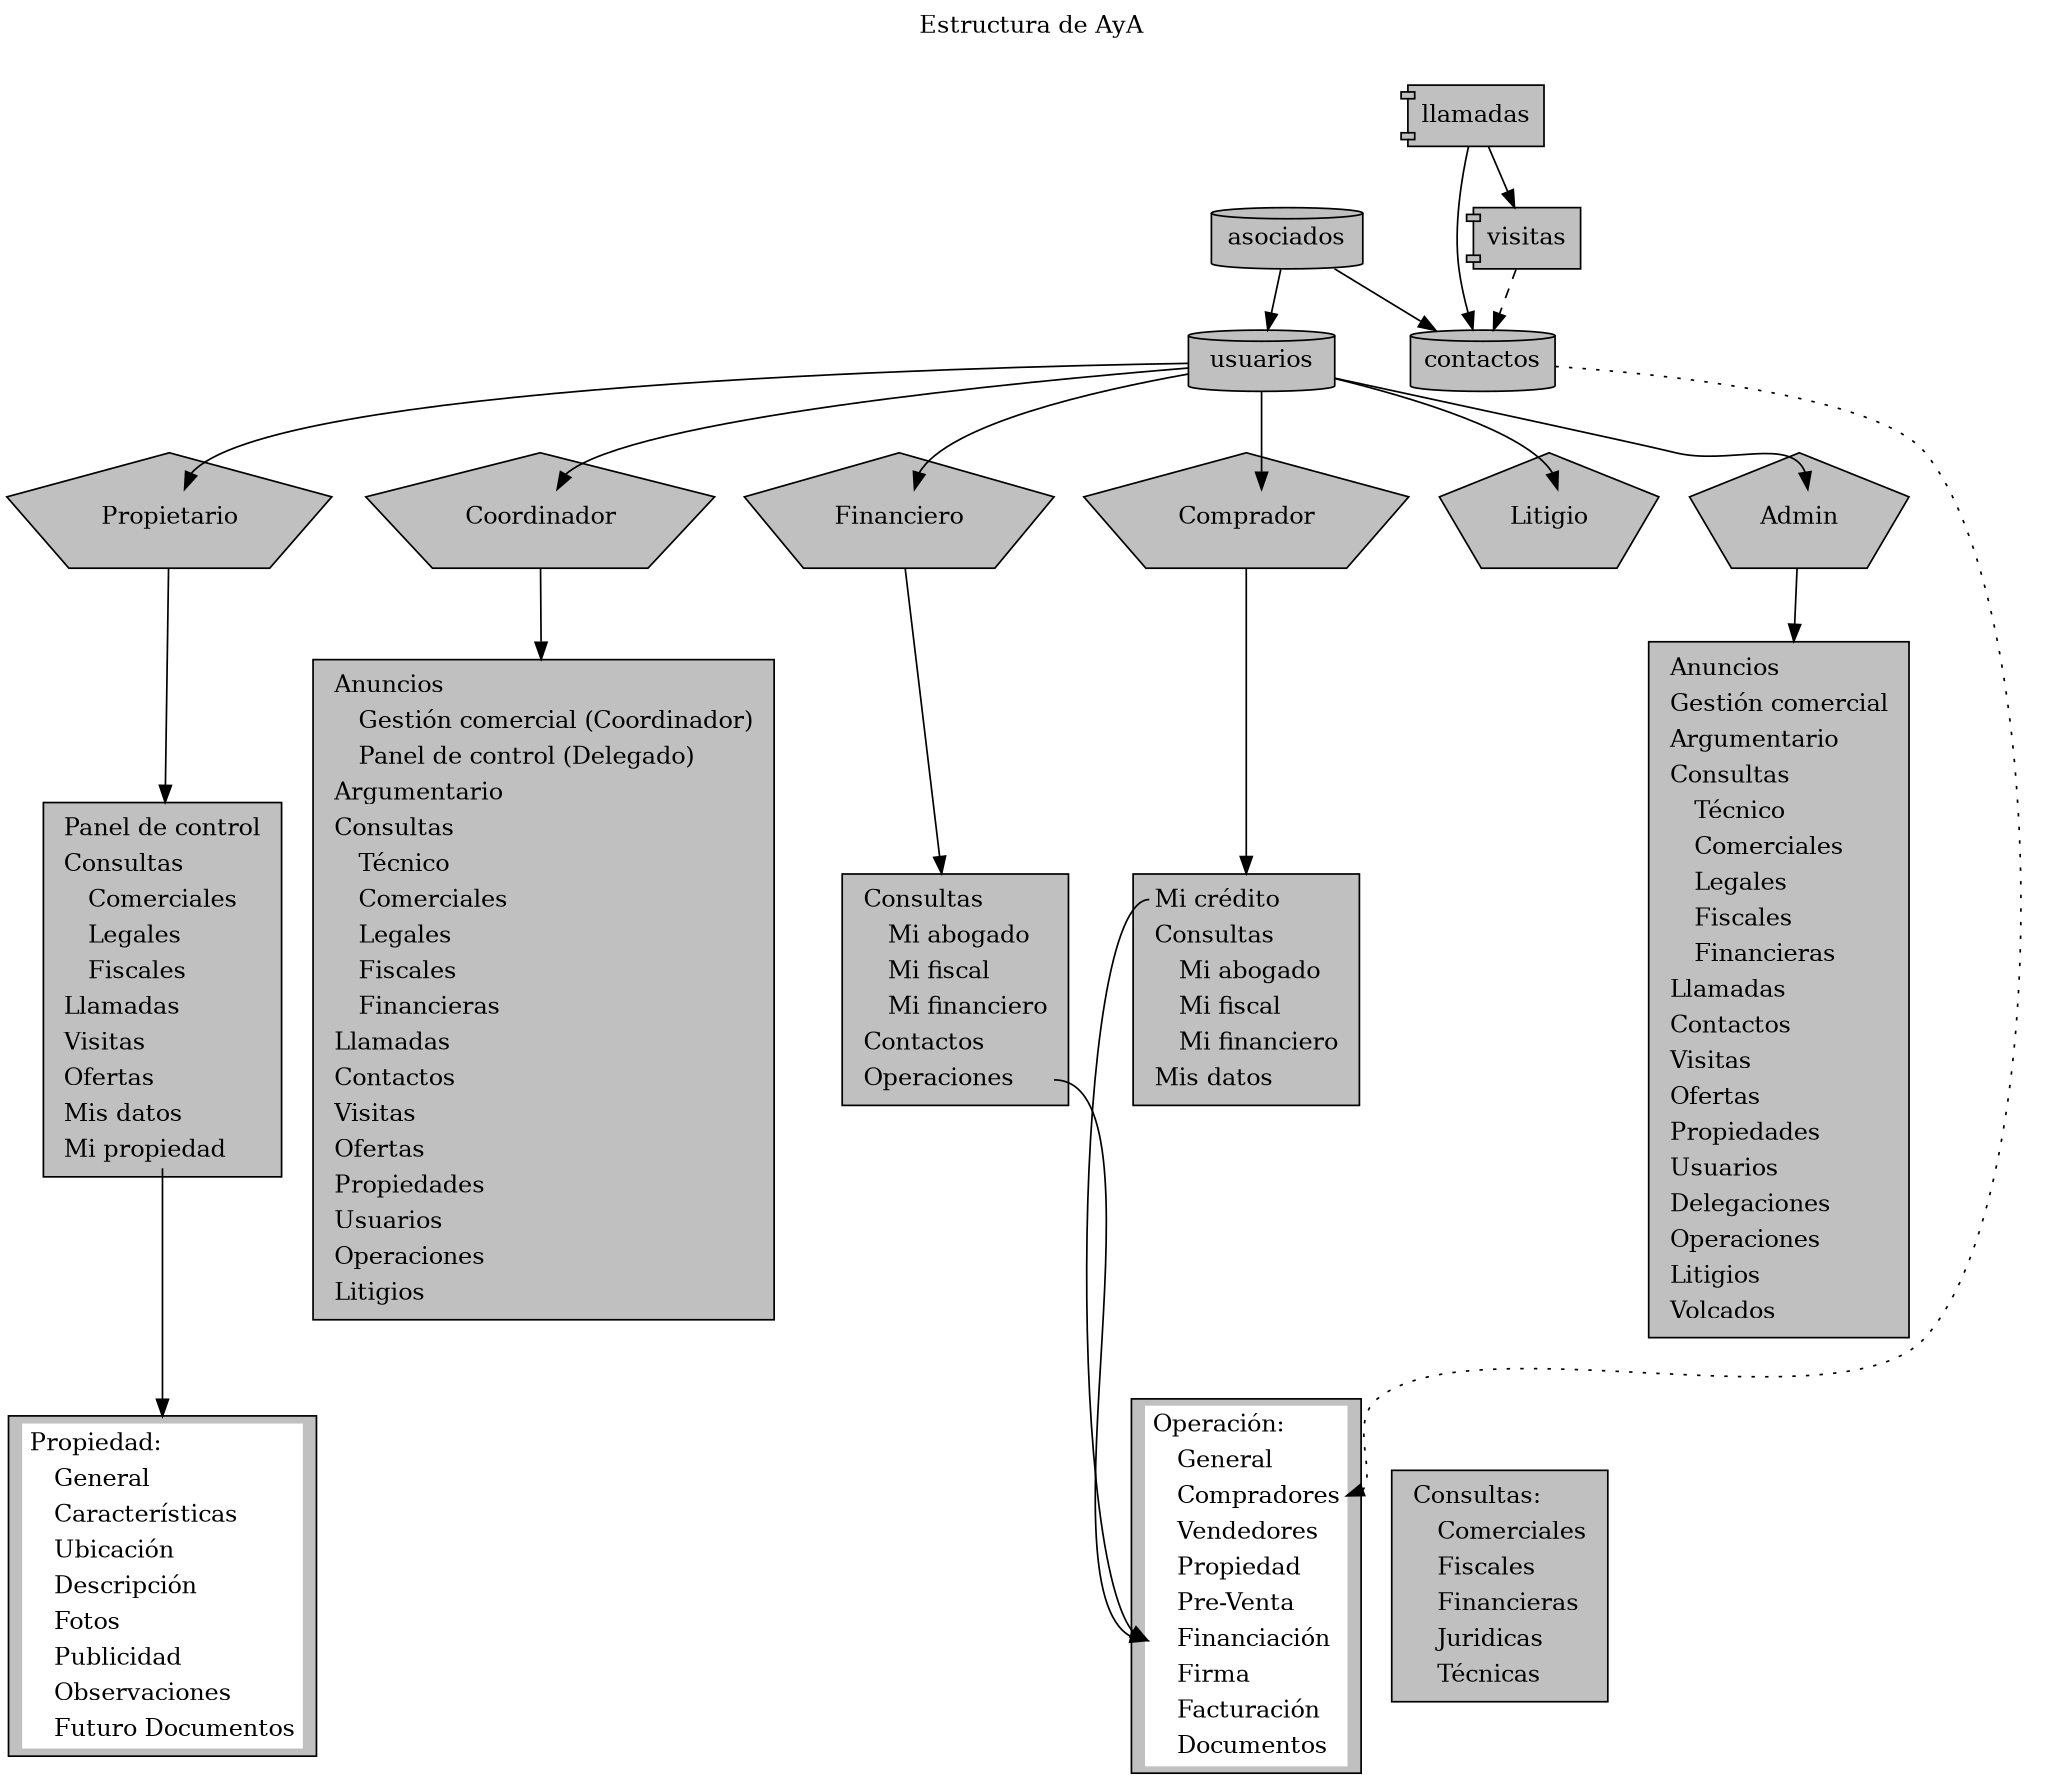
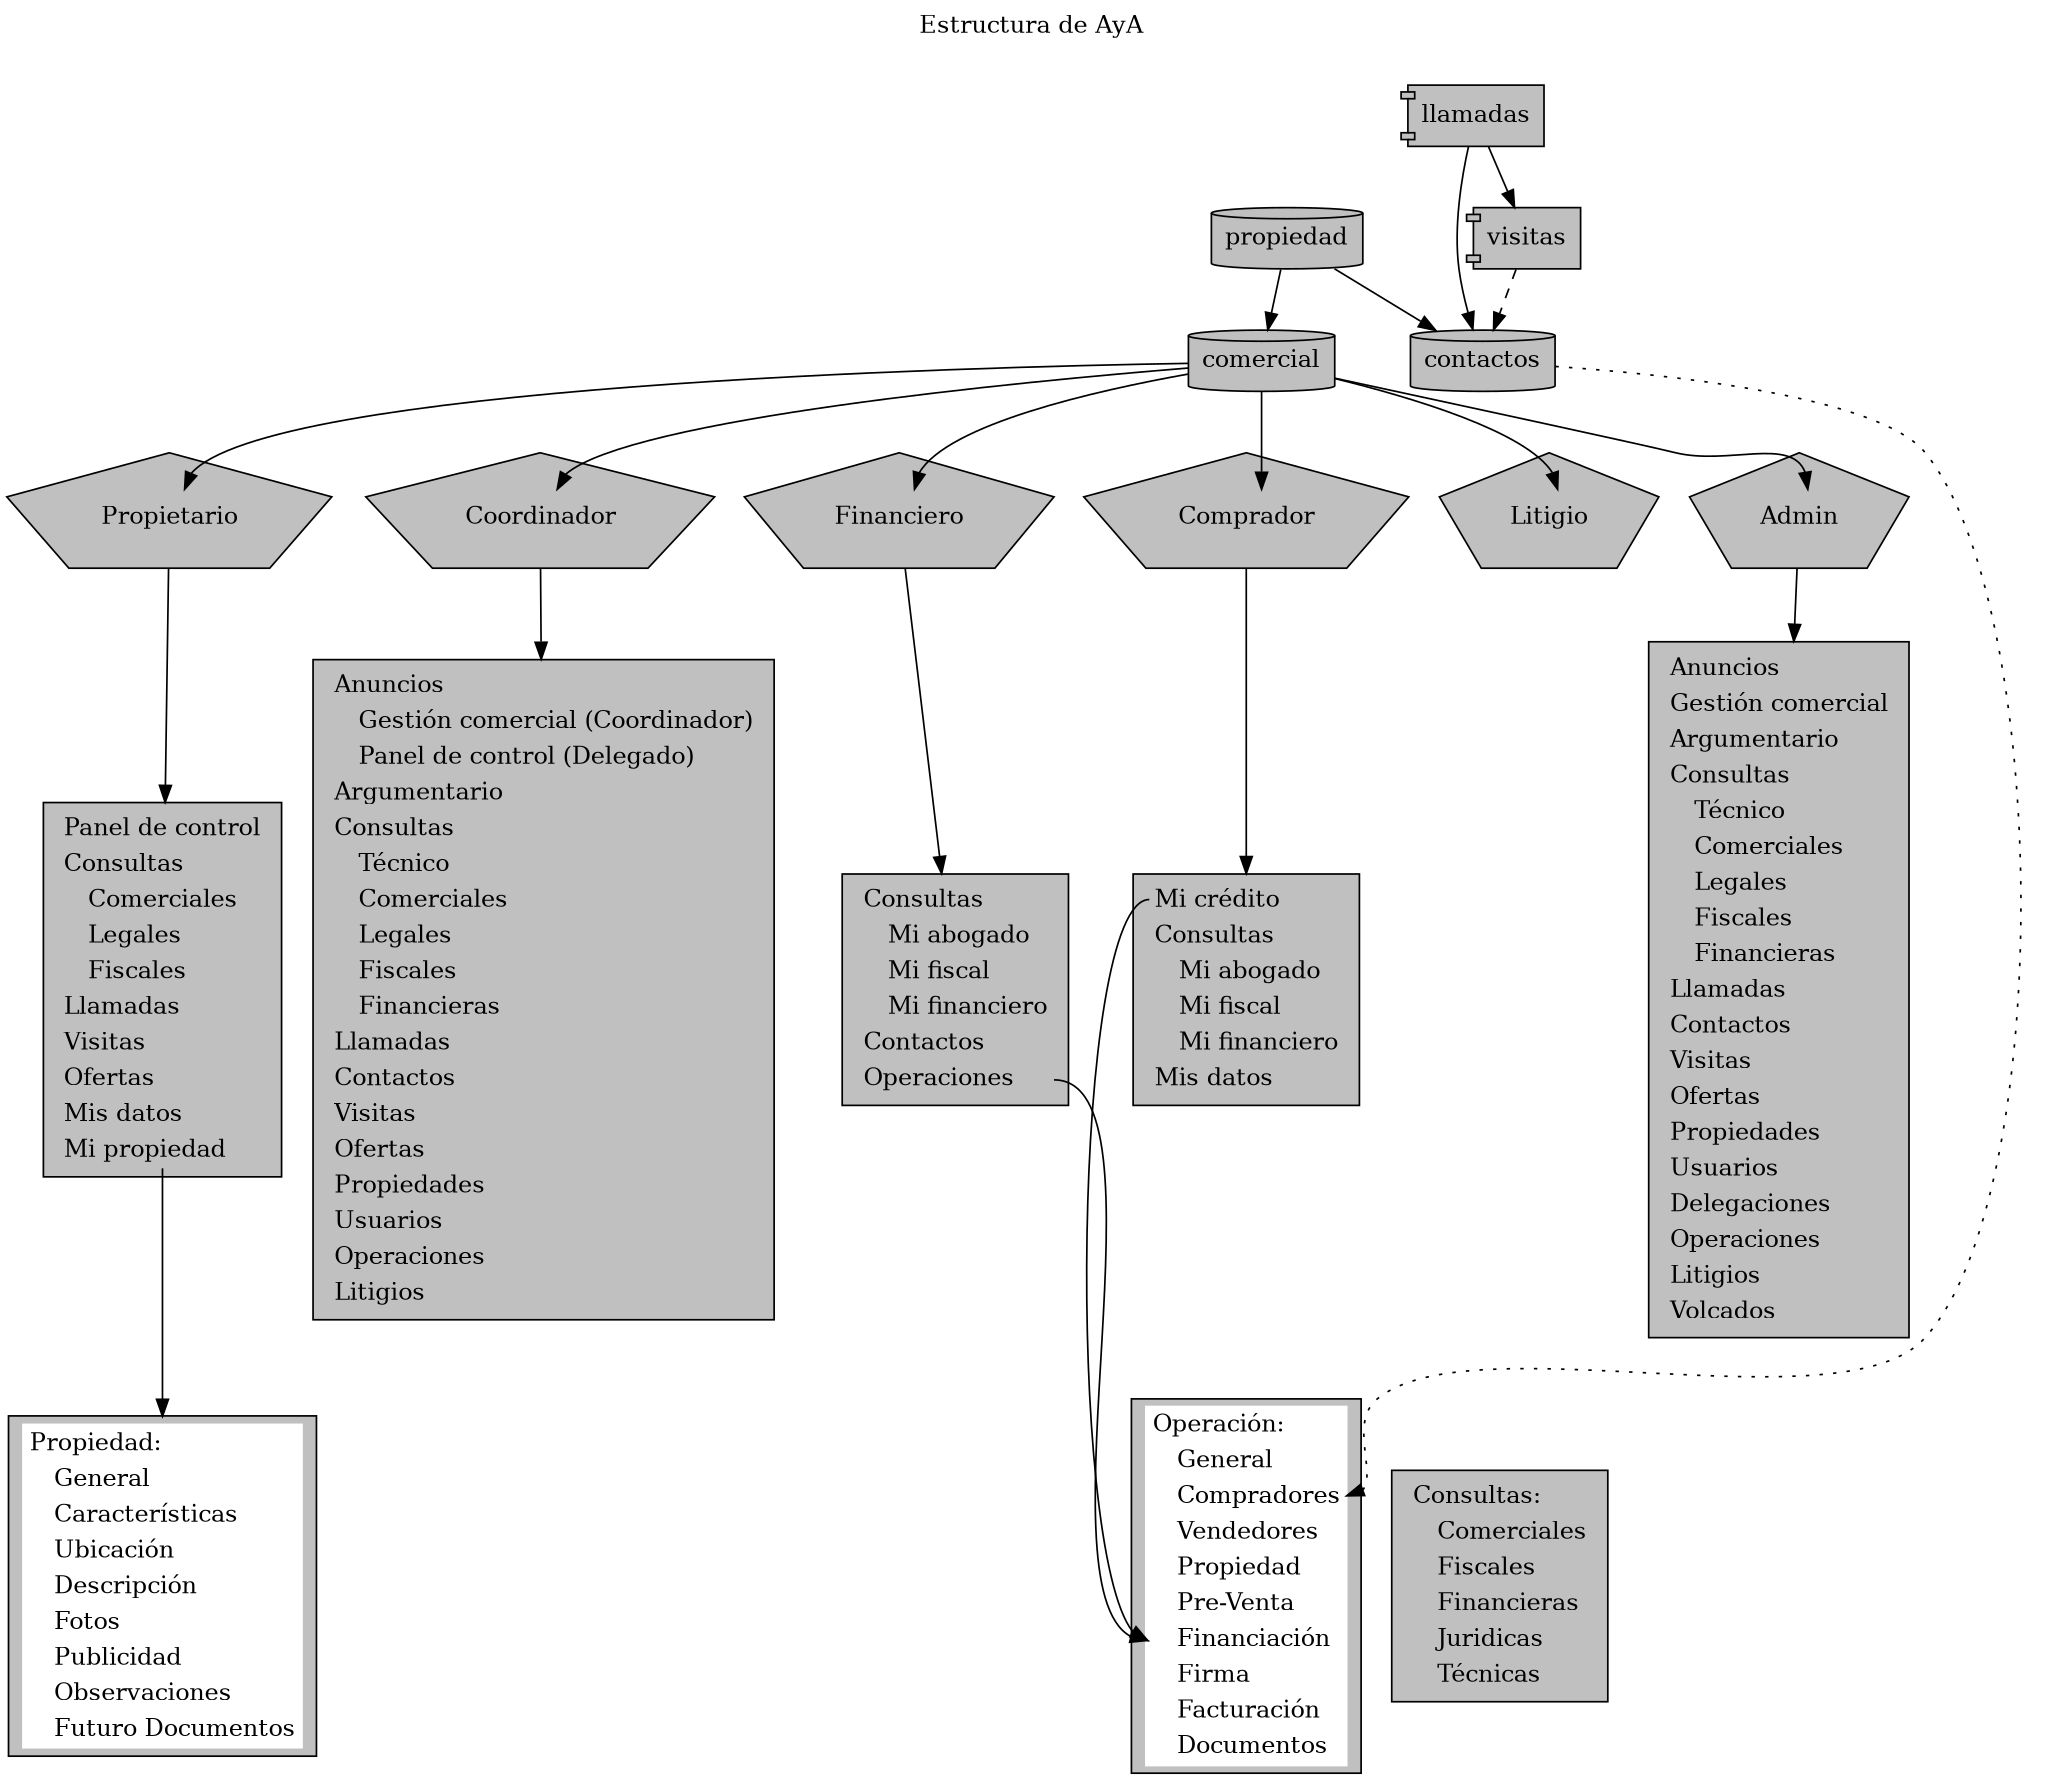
(1287, 238) -> (1287, 238)
(1262, 361) -> (1262, 361)
